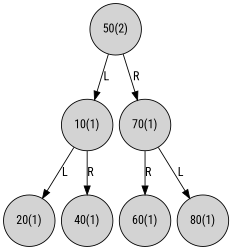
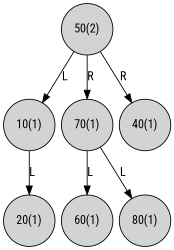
(87, 168) -> (114, 73)
(149, 173) -> (90, 173)
